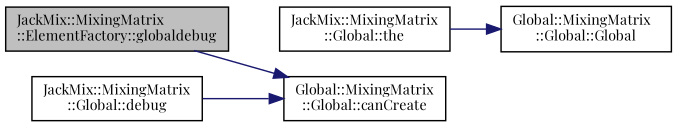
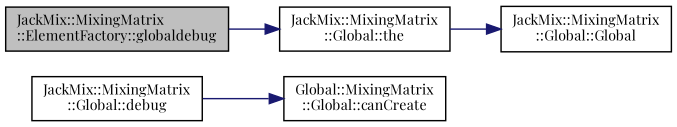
(586, 29) -> (586, 29)
(234, 62) -> (247, 29)
